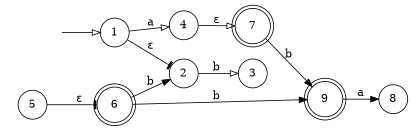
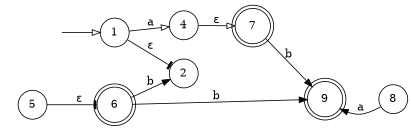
(253, 73) -> none
(357, 99) -> (365, 113)
